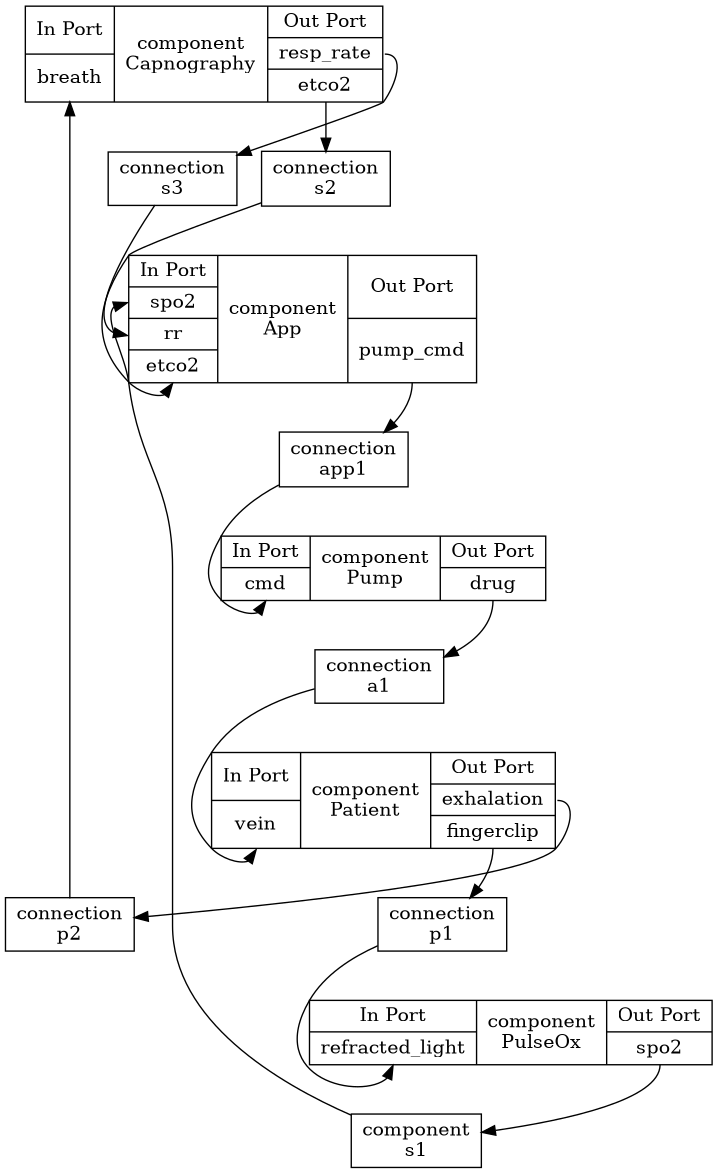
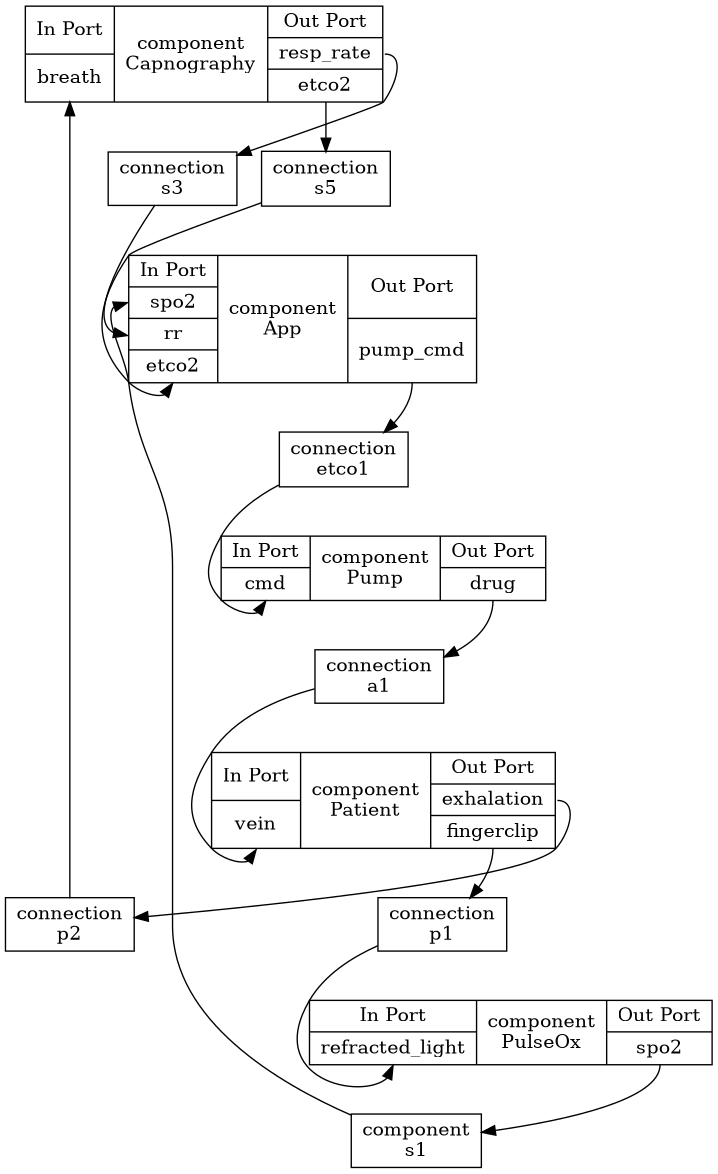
(326, 179) -> (326, 179)
(344, 459) -> (344, 459)
